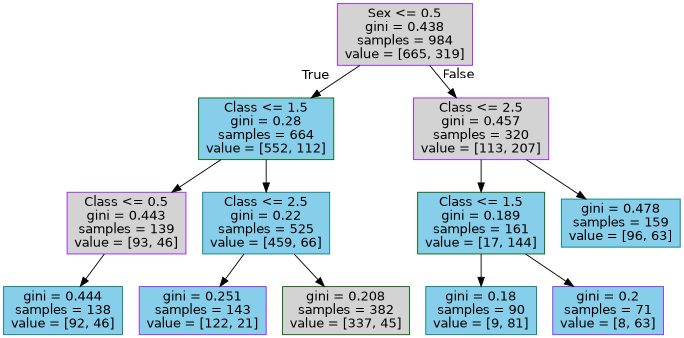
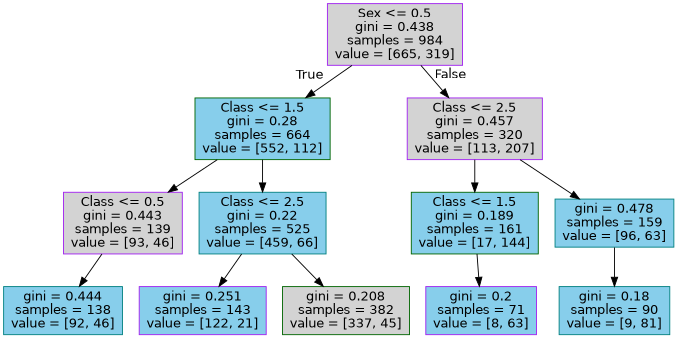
(481, 266) -> (614, 262)
